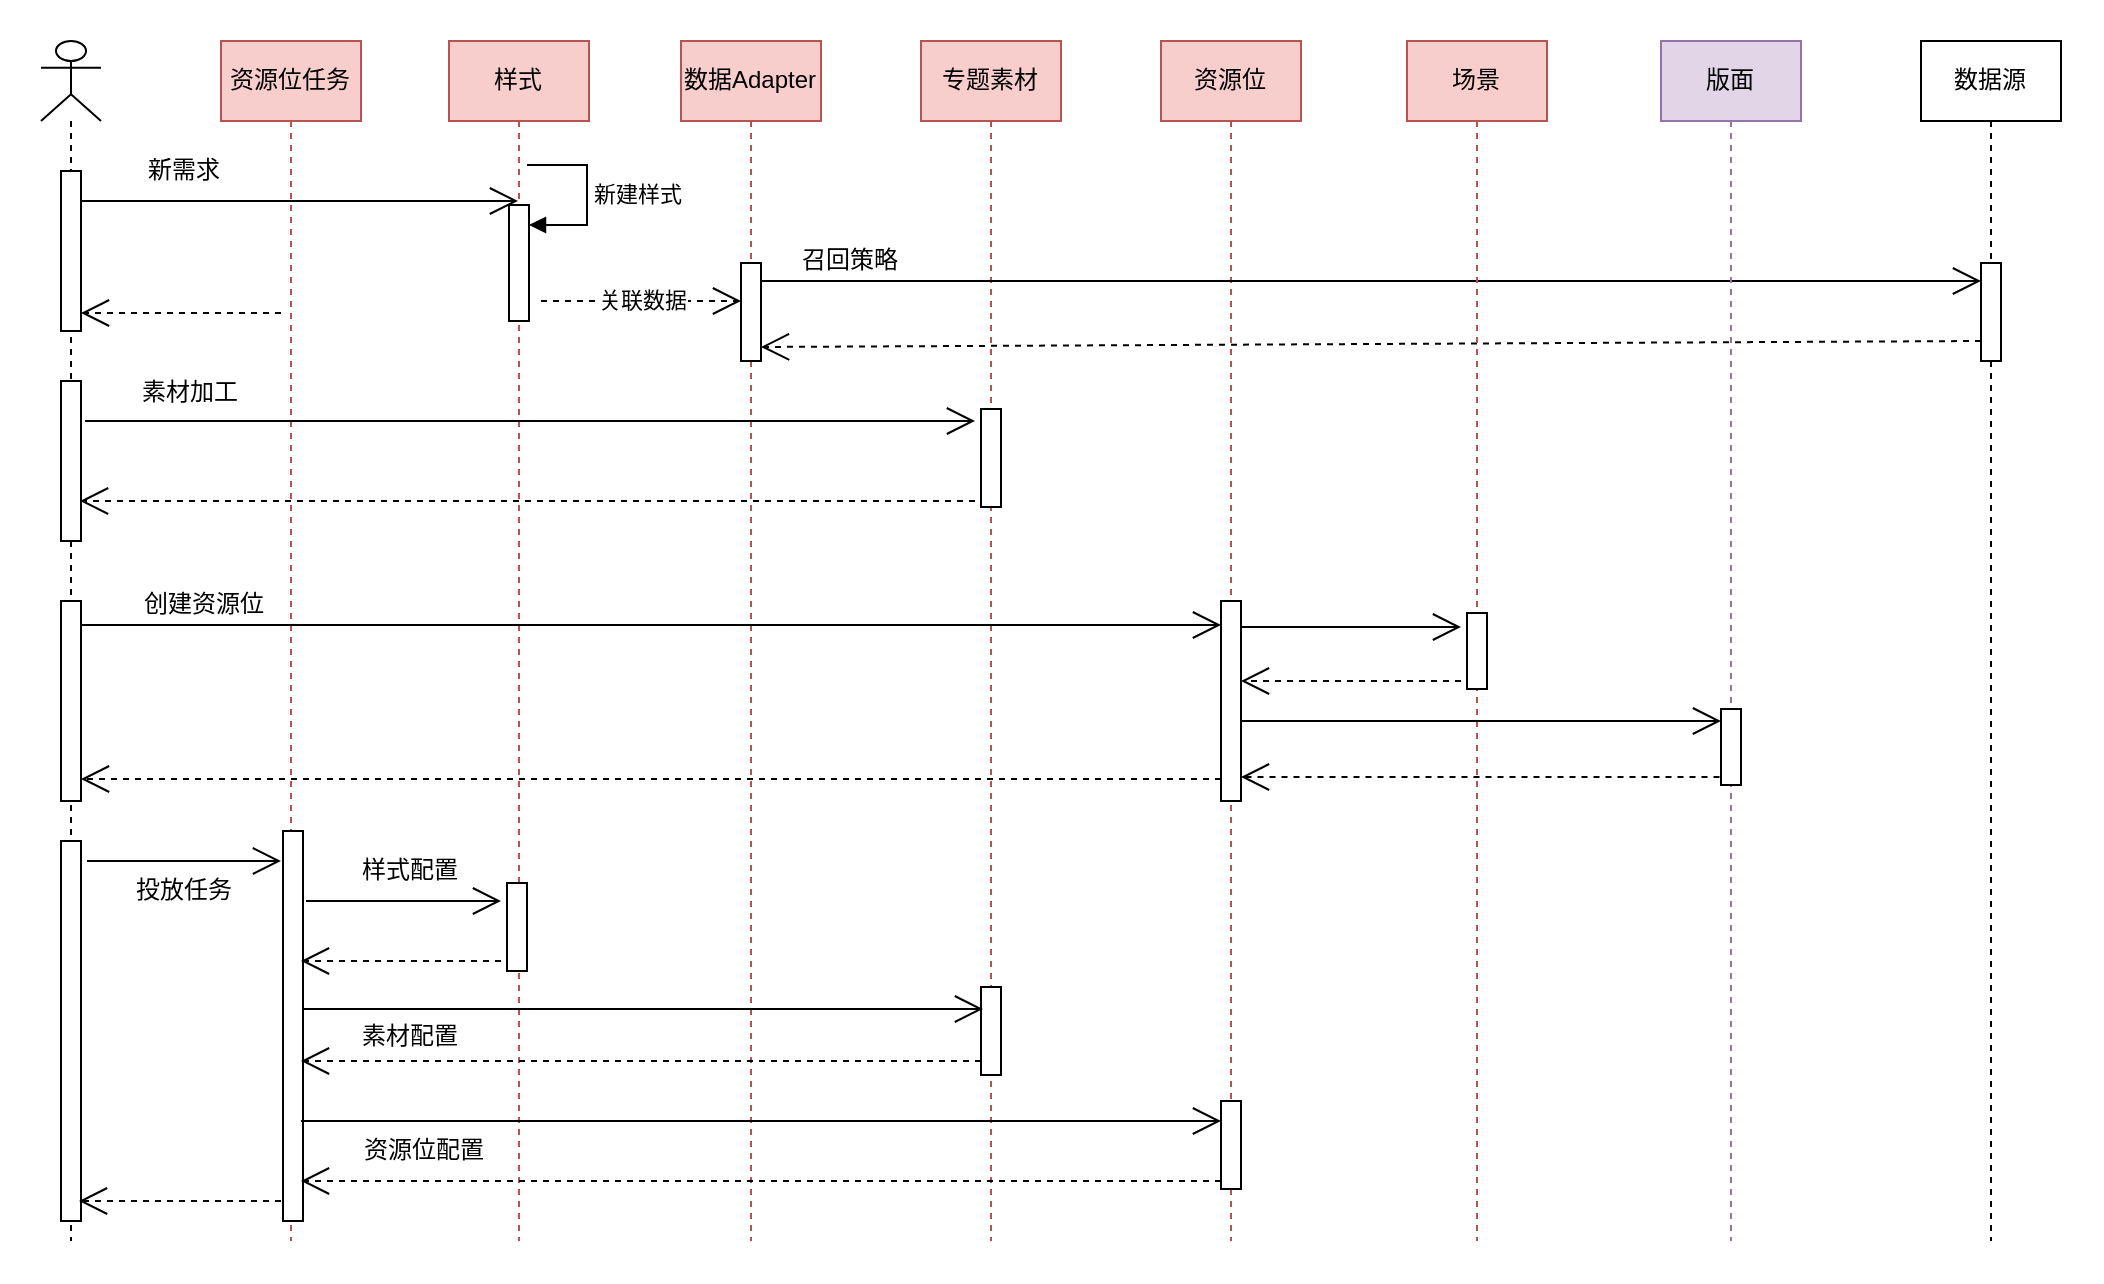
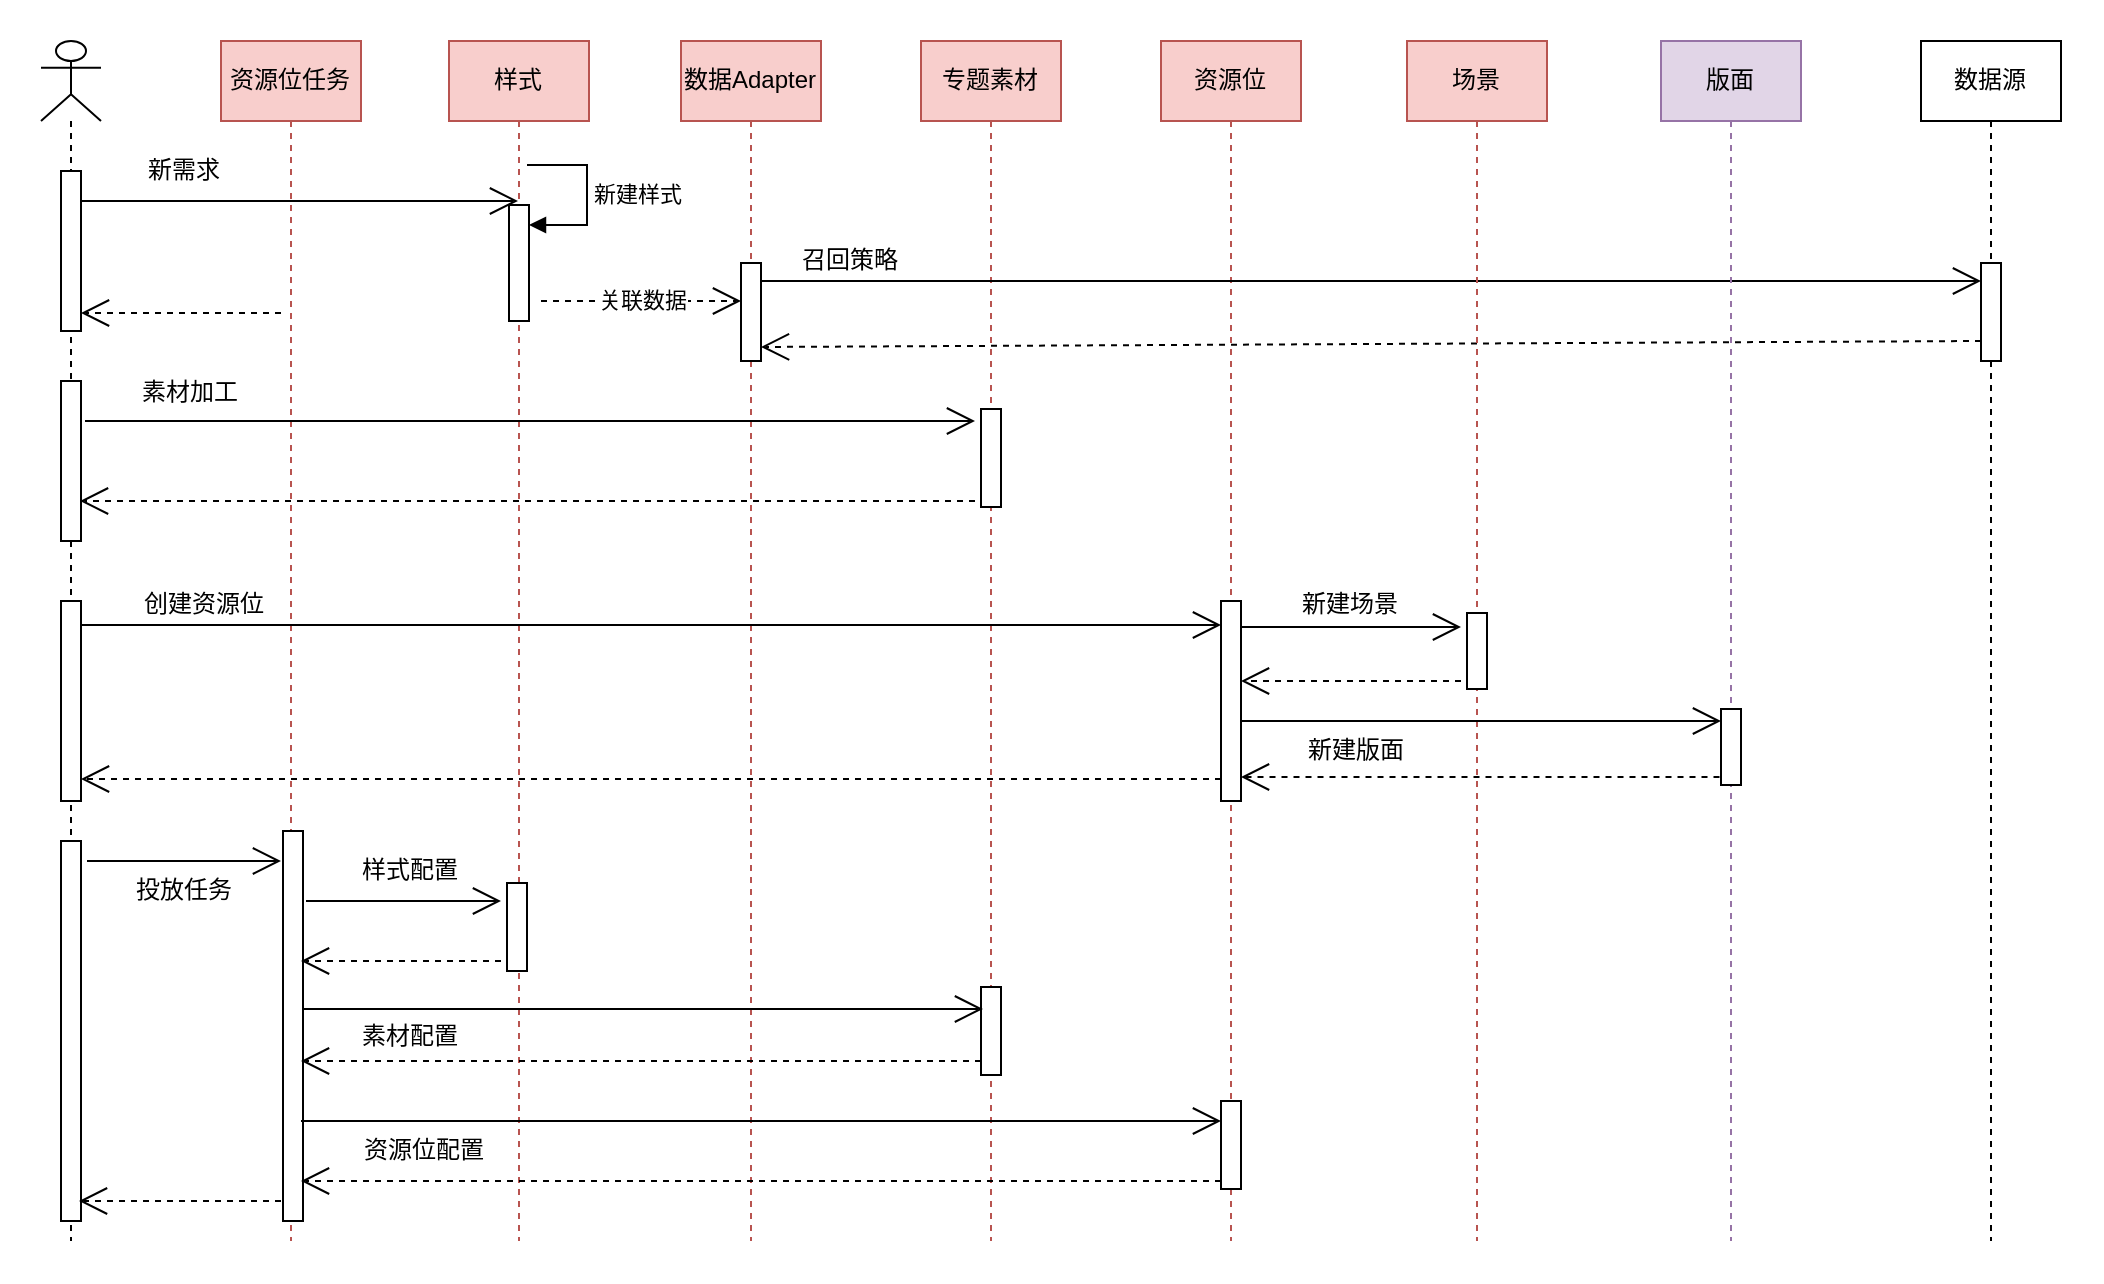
none -> (1351, 605)
none -> (1357, 751)
